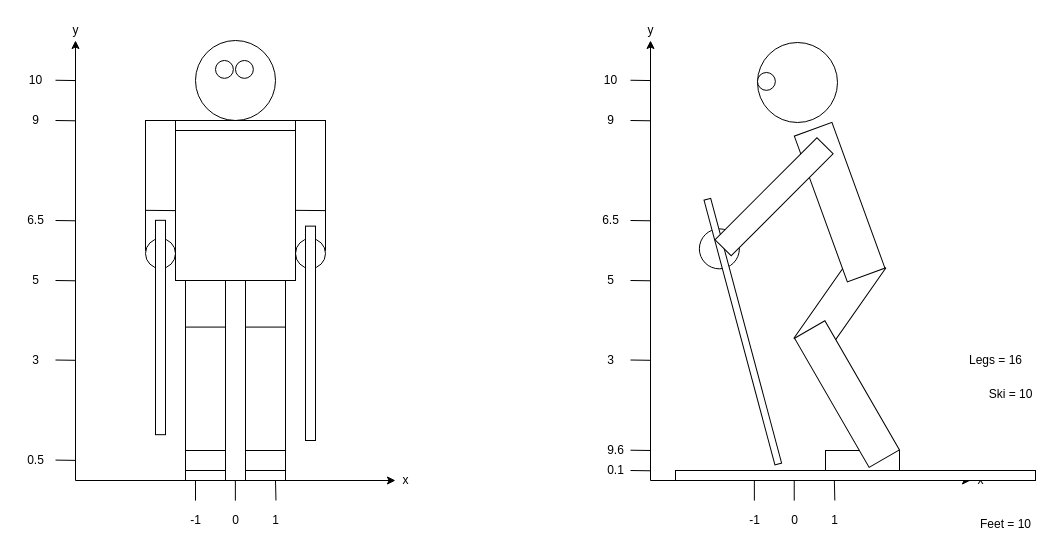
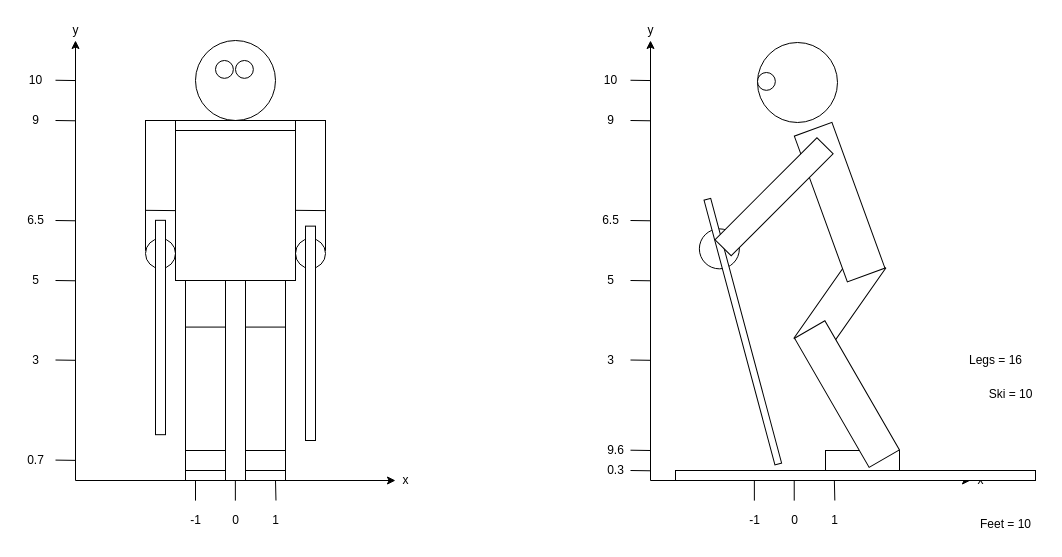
(36, 461) -> (36, 461)
(616, 471) -> (616, 471)
